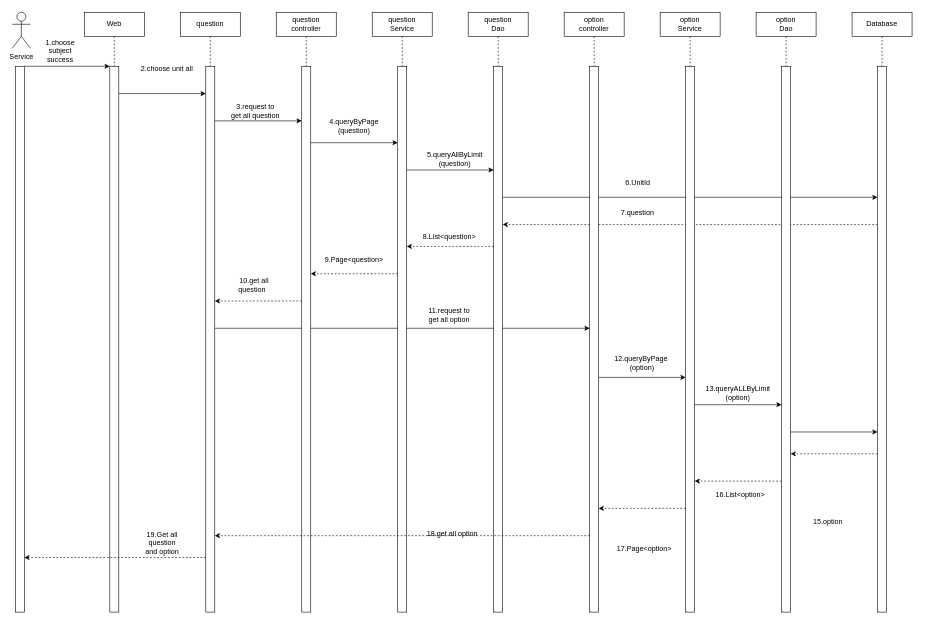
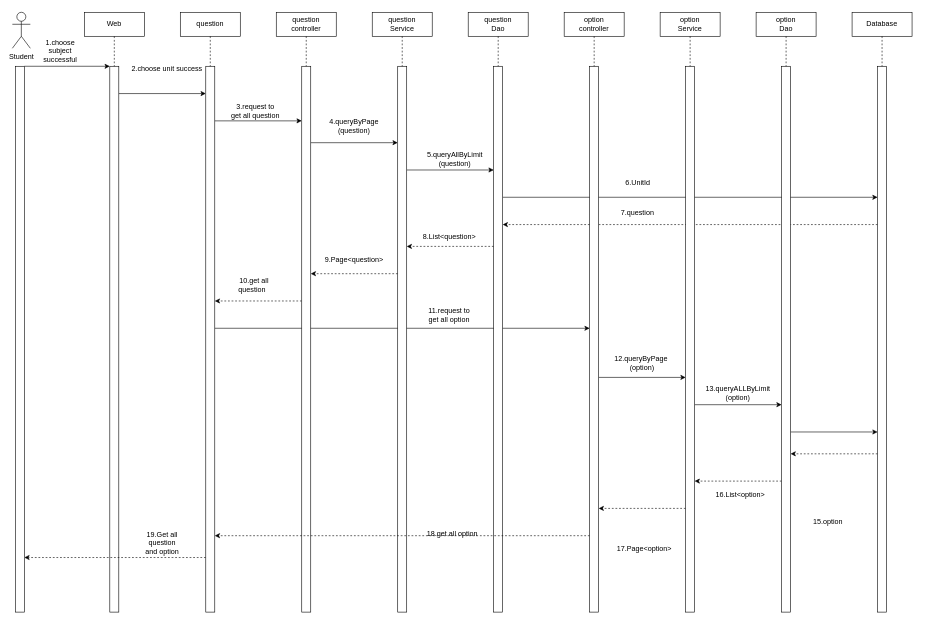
(60, 51) -> (60, 51)
(22, 57) -> (22, 57)
(167, 69) -> (167, 69)
